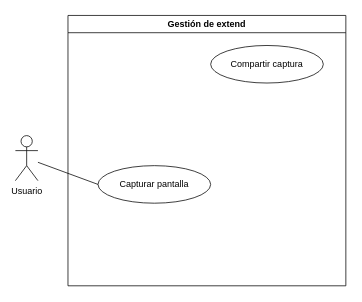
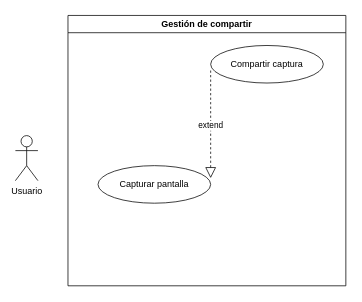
(207, 24) -> (207, 24)
none -> (210, 119)
(65, 172) -> none
